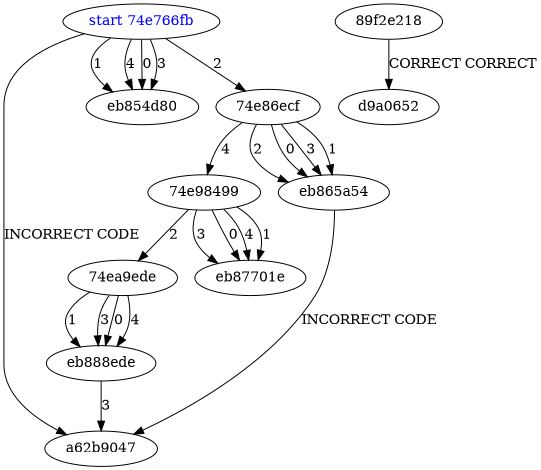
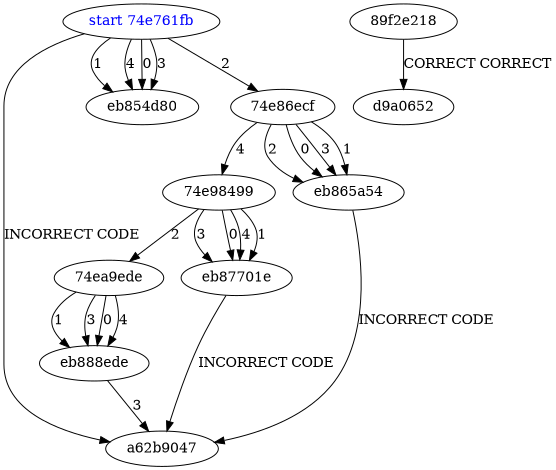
(141, 22) -> (141, 22)
none -> (194, 357)
